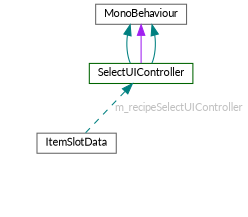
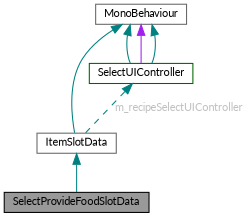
none -> (76, 74)
none -> (77, 202)
